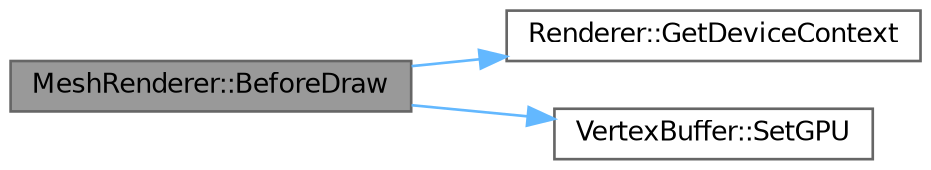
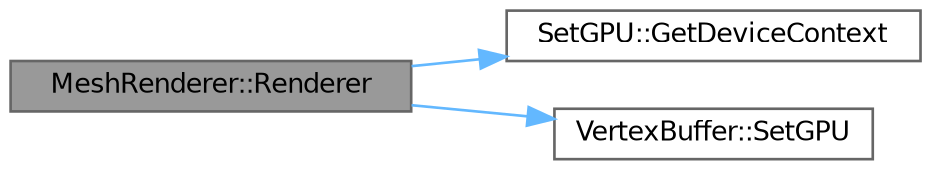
(714, 36) -> (714, 36)
(211, 86) -> (211, 86)
